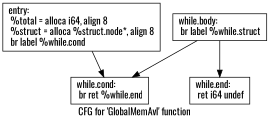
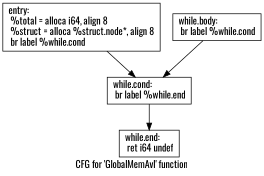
(220, 32) -> (217, 32)
(220, 55) -> (149, 114)
(110, 96) -> (149, 96)
